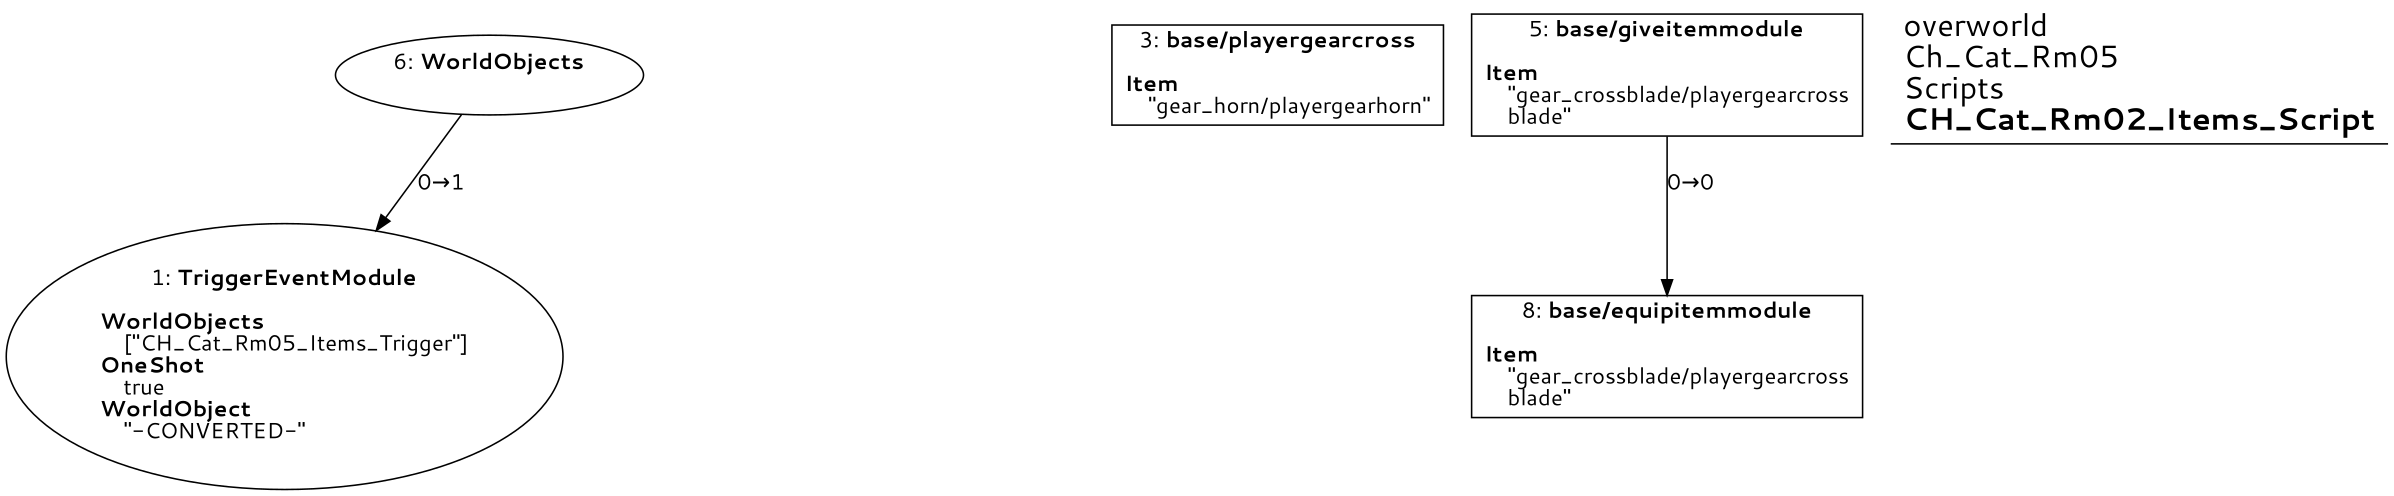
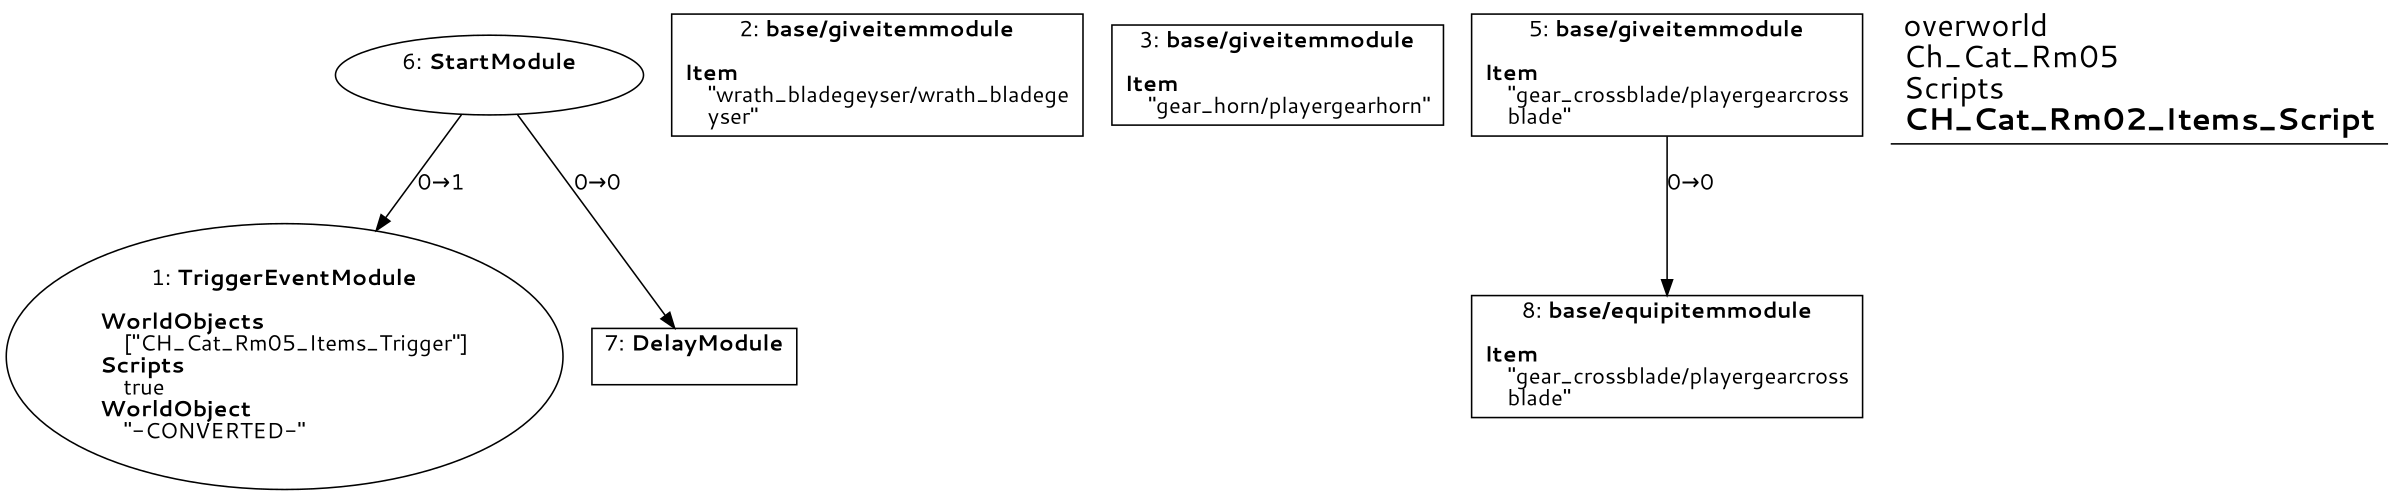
(1291, 41) -> (1291, 41)
(503, 63) -> (503, 63)
none -> (877, 75)
none -> (694, 357)
(152, 366) -> (143, 366)
